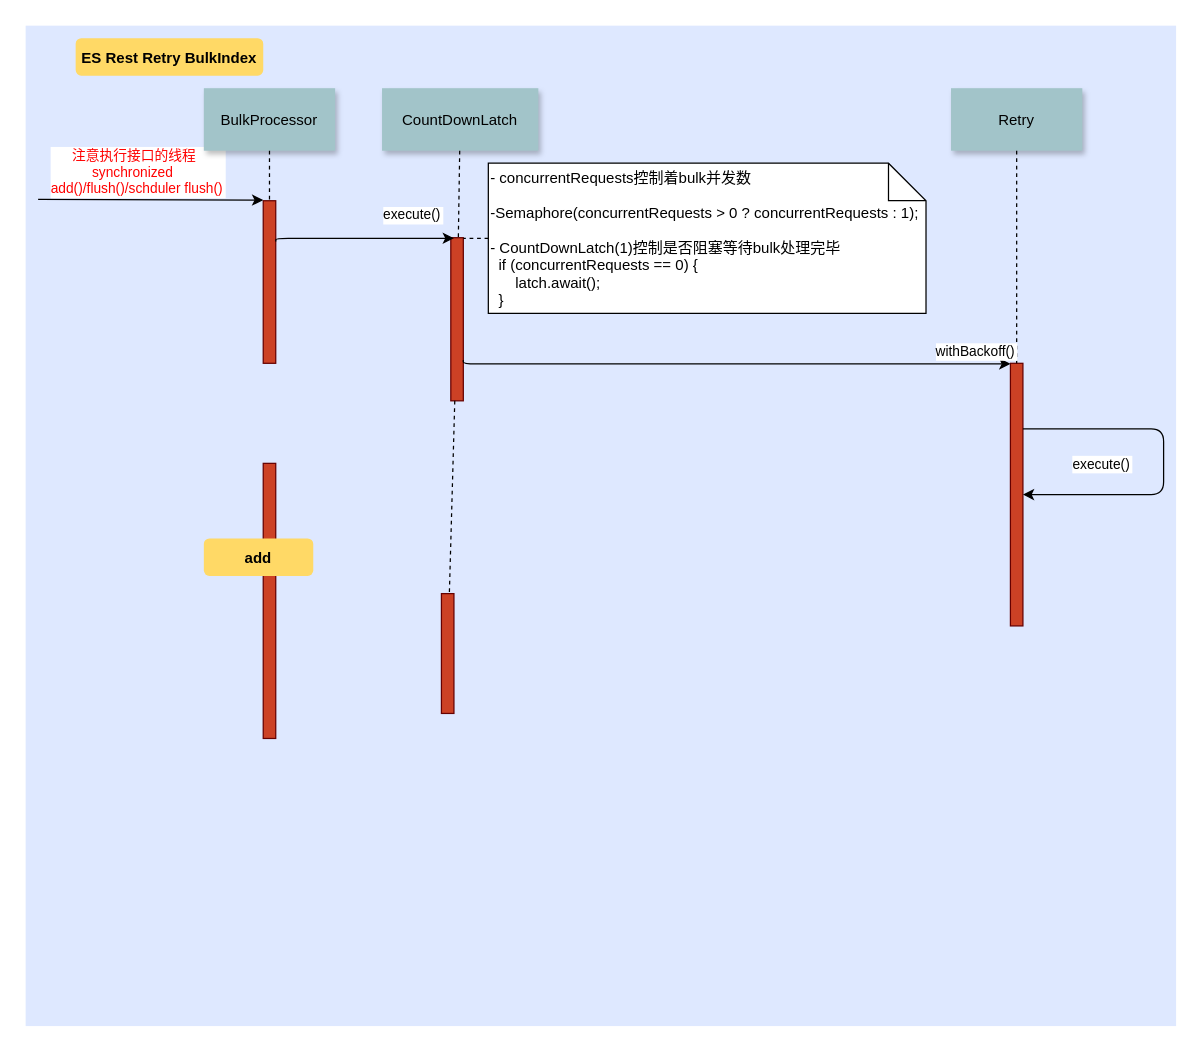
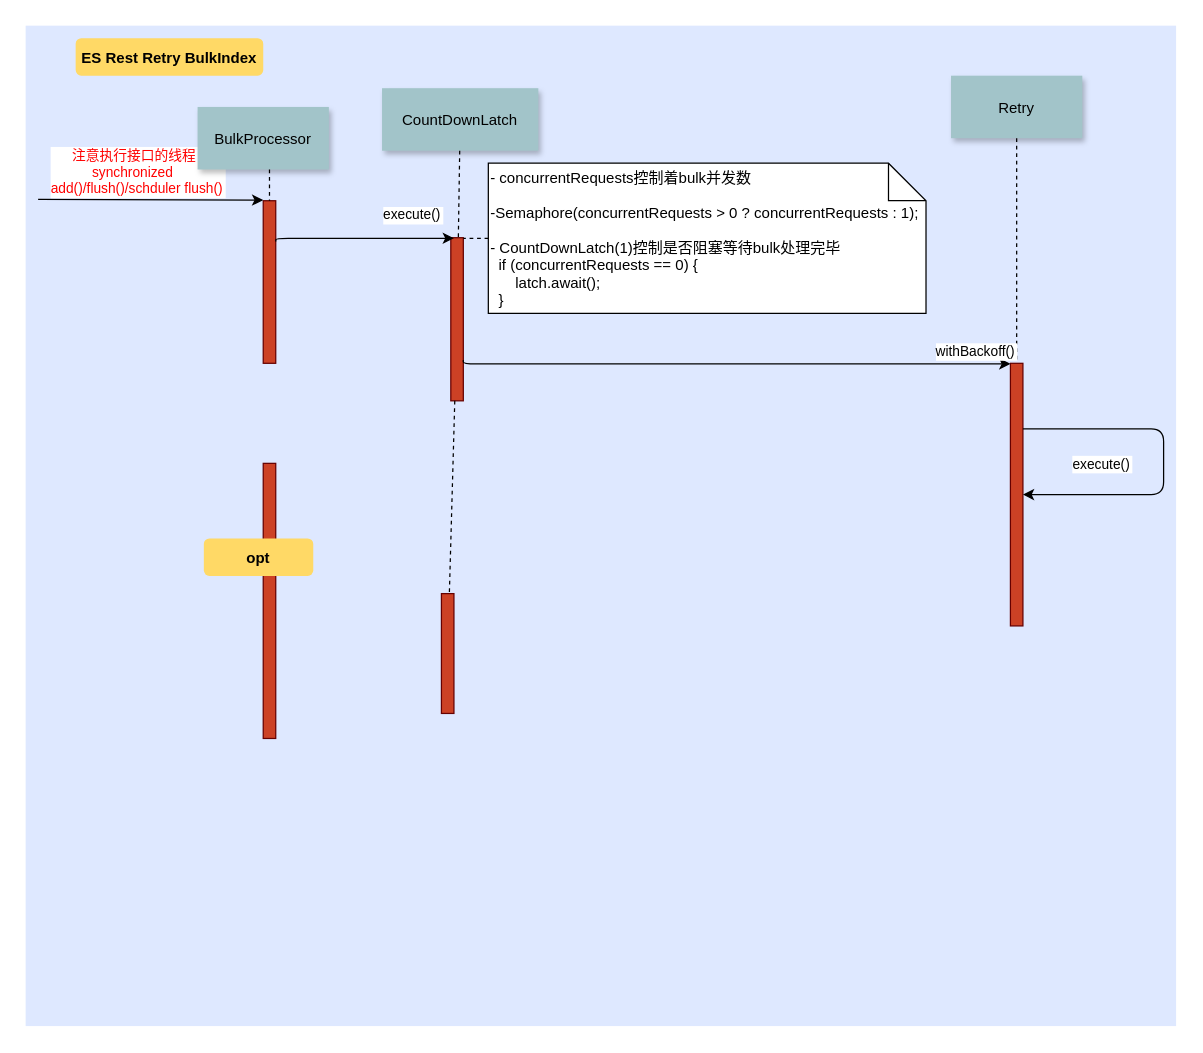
(269, 119) -> (263, 138)
(1016, 119) -> (1016, 107)
(258, 558) -> (258, 558)
